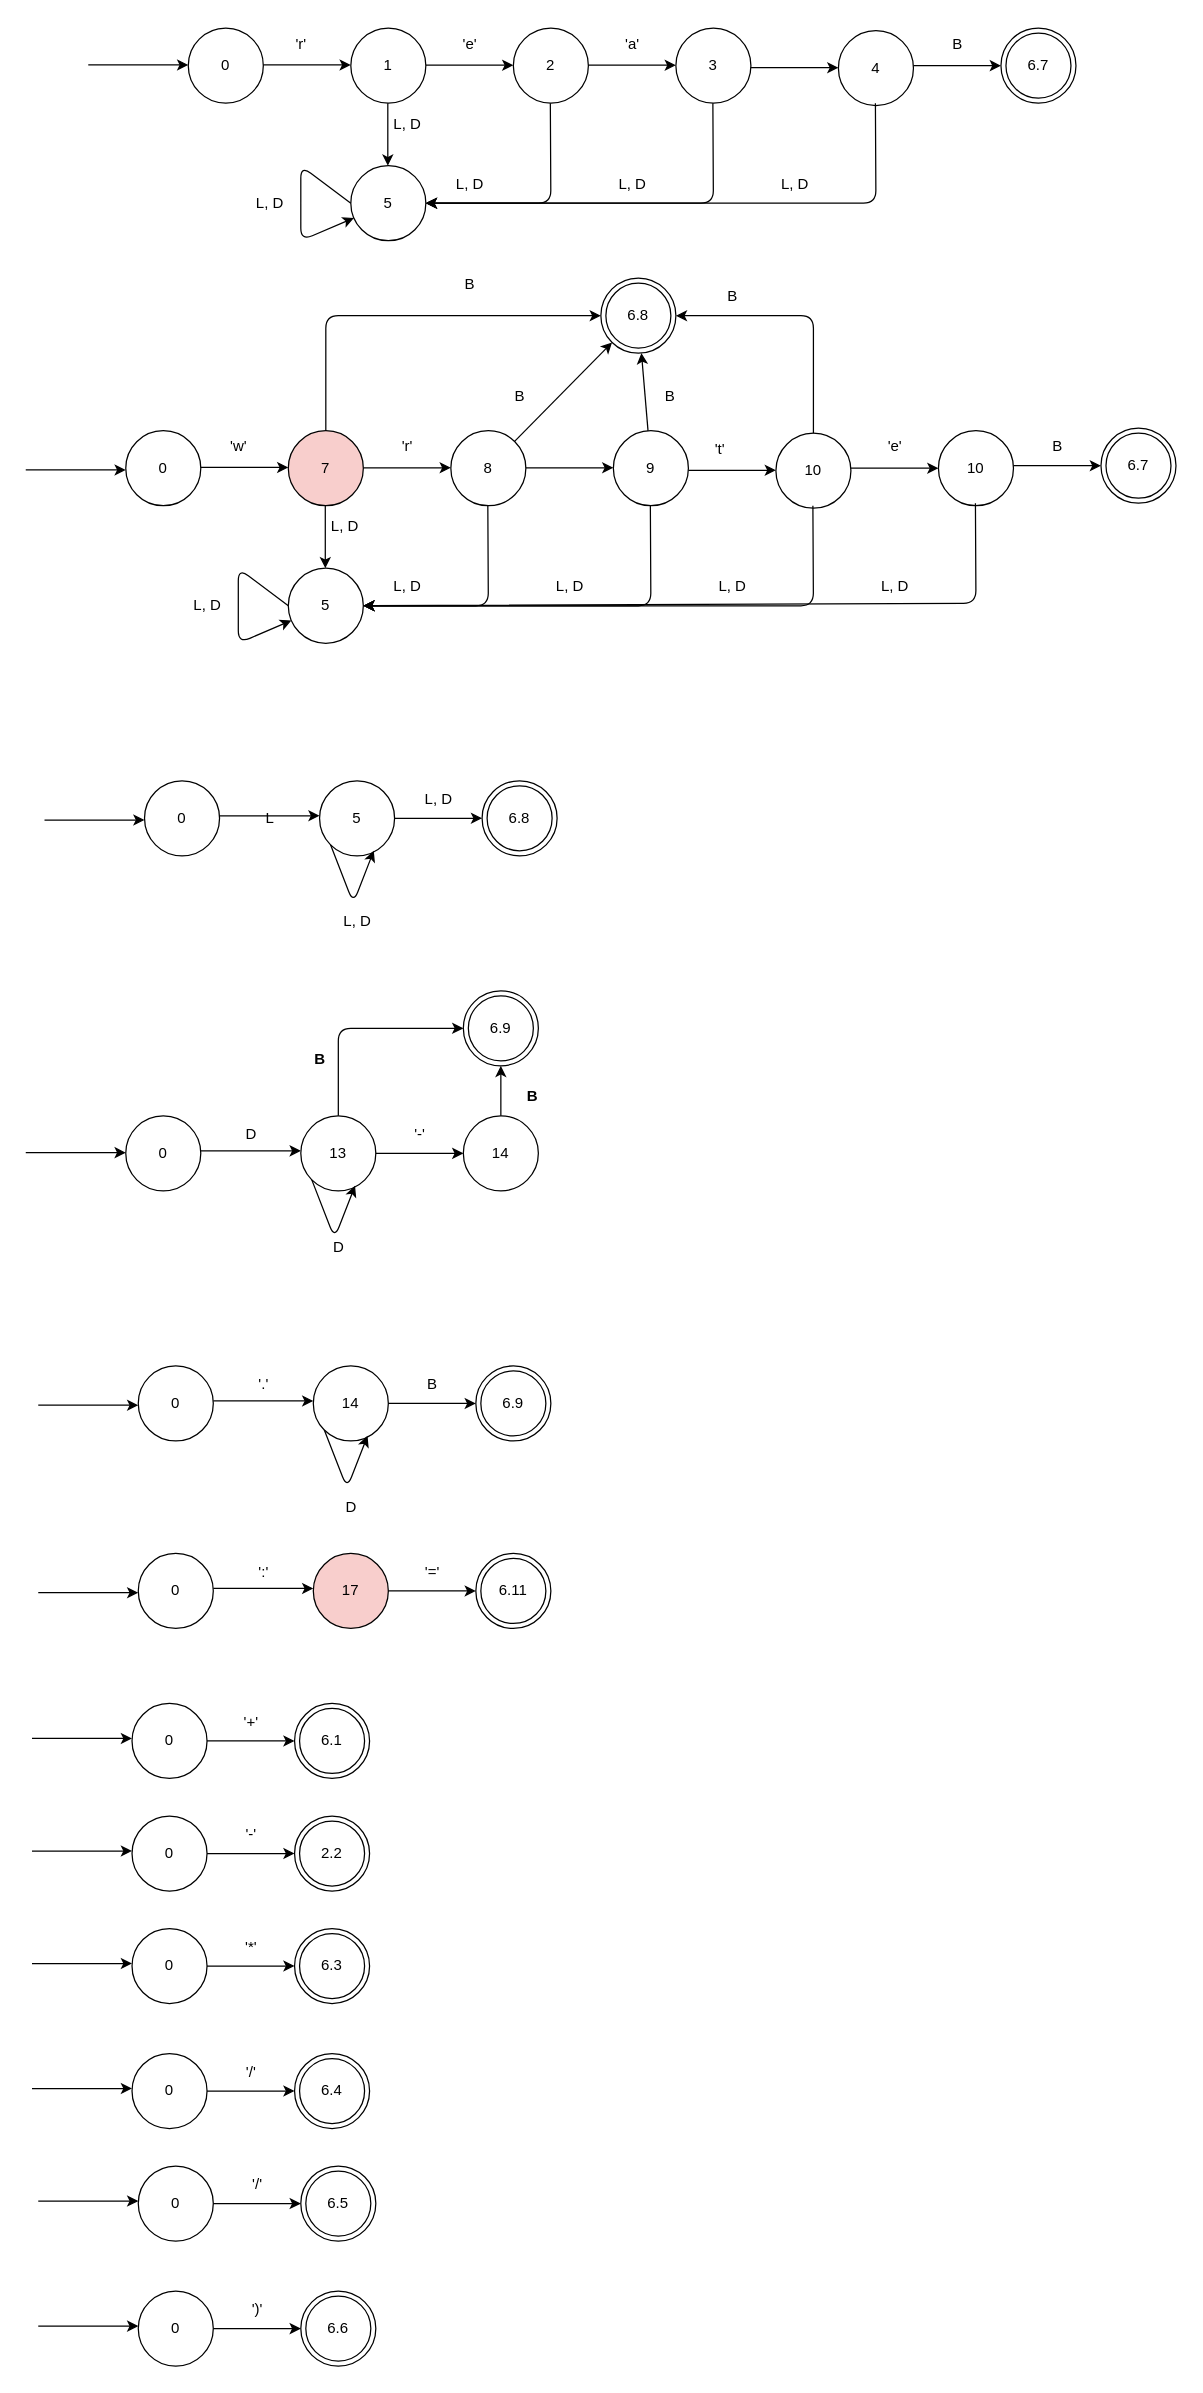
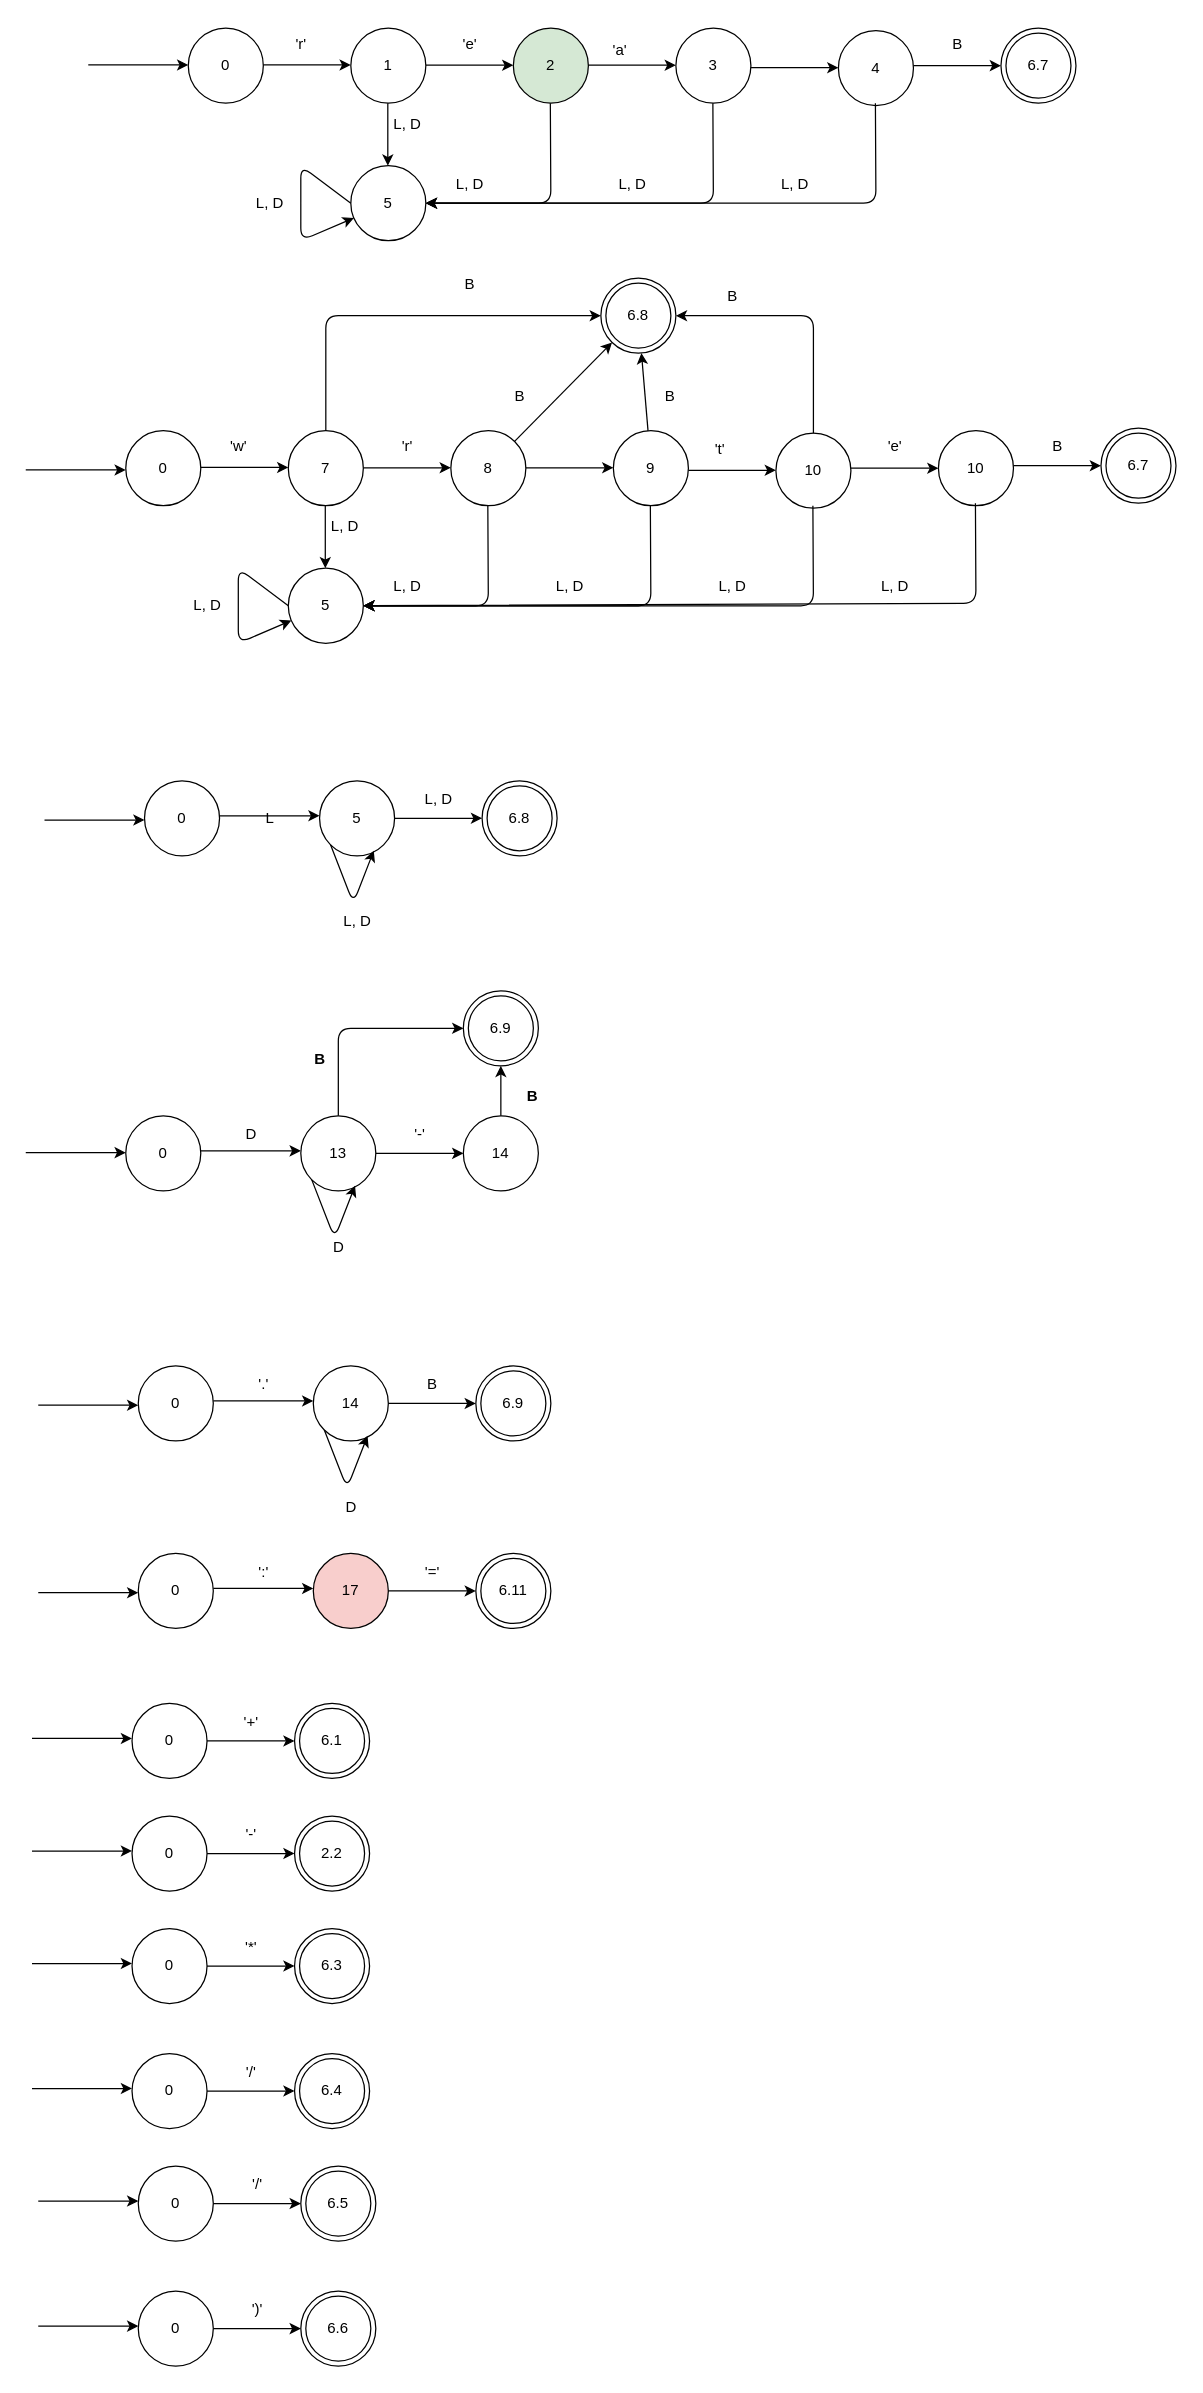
(632, 44) -> (619, 51)
(551, 66) -> (551, 66)
(326, 468) -> (326, 468)
